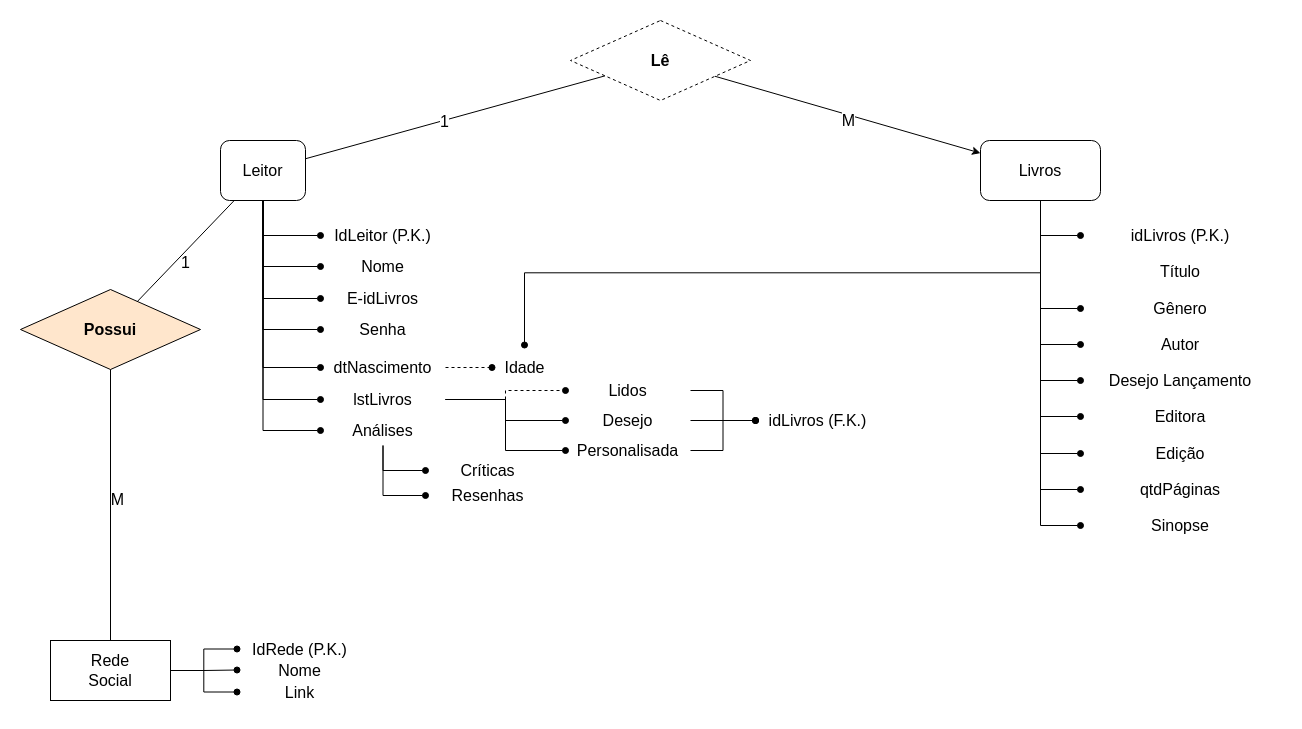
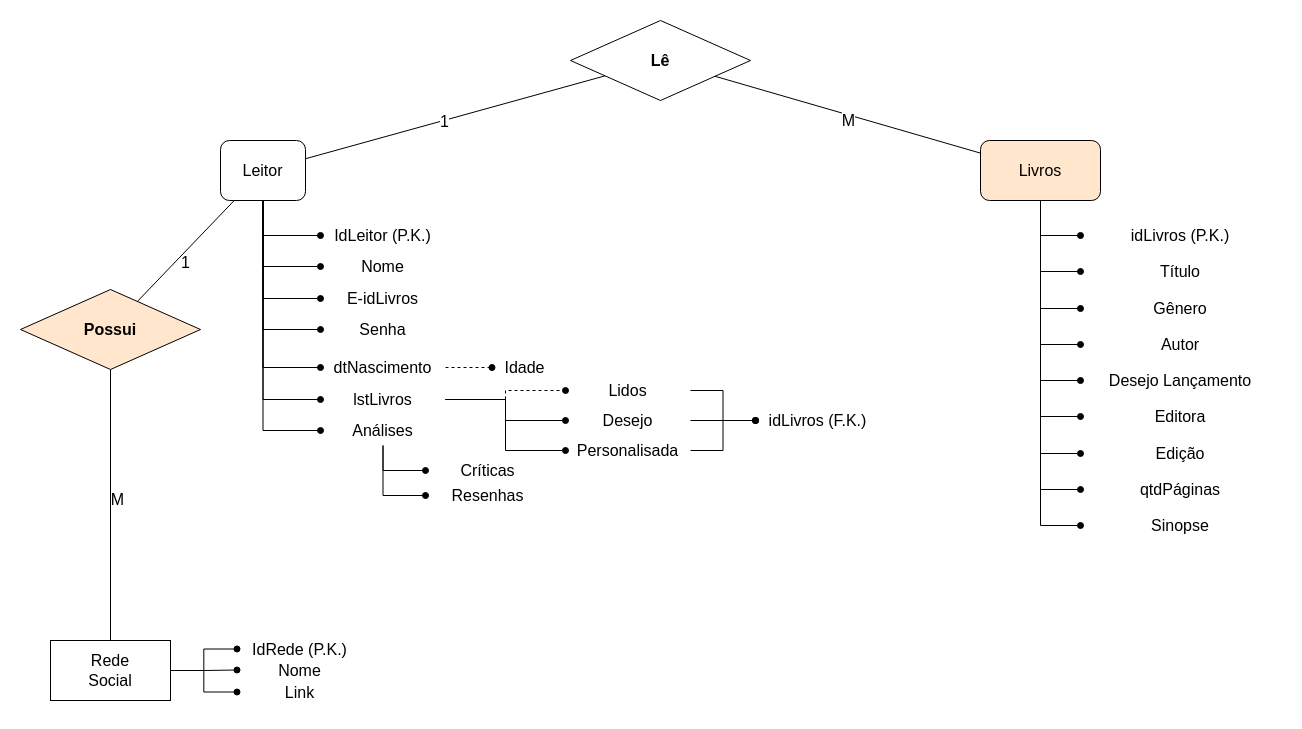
(661, 61) -> (661, 61)
(972, 151) -> (976, 152)
(1041, 171) -> (1041, 171)
(748, 273) -> (1060, 272)
